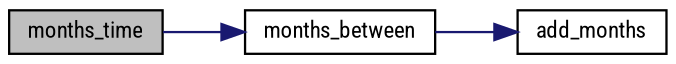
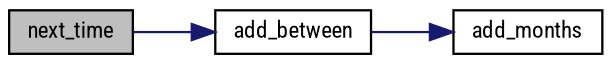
(86, 32) -> (71, 32)
(340, 32) -> (293, 32)
